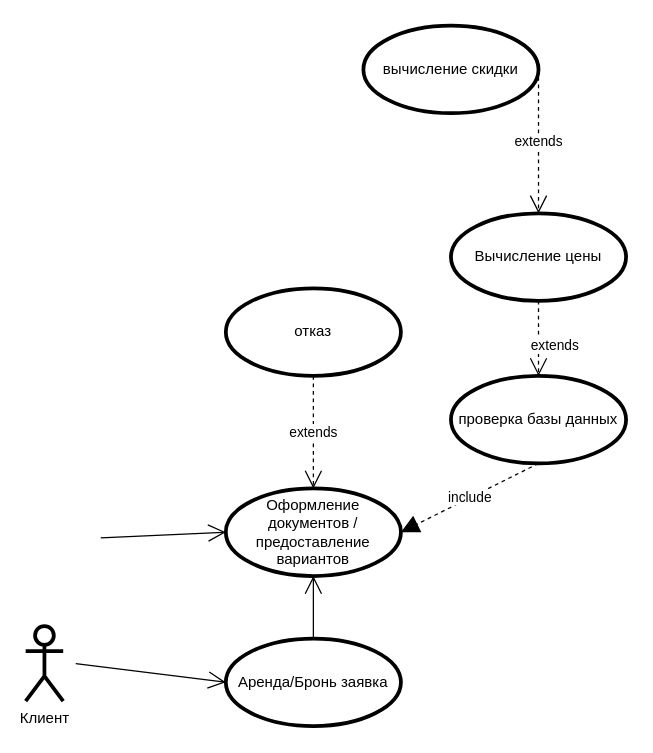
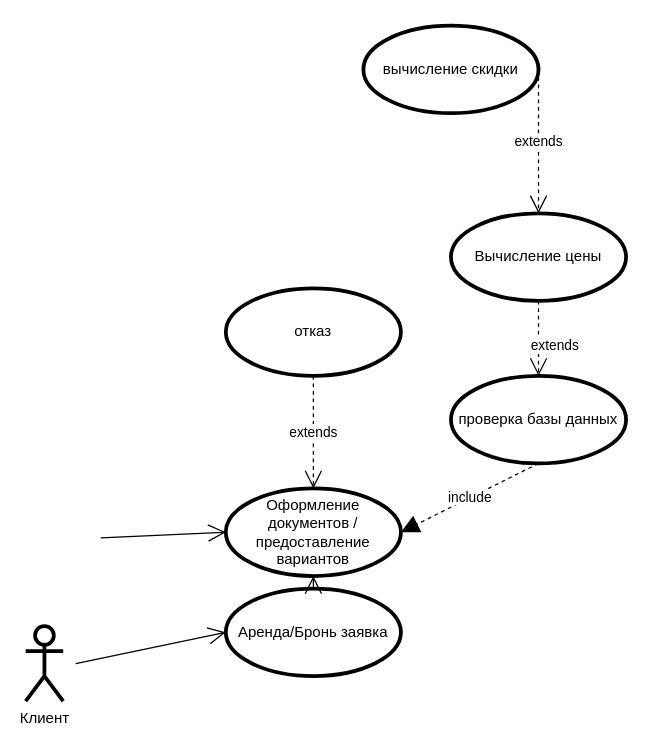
(313, 682) -> (313, 632)
